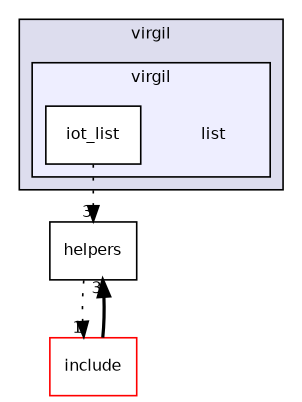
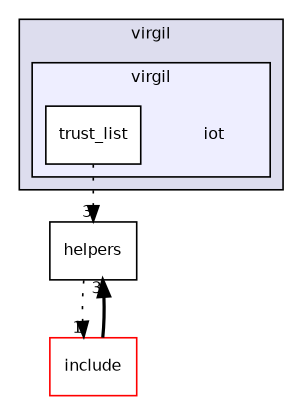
(93, 135) -> (93, 135)
(214, 135) -> (214, 135)
